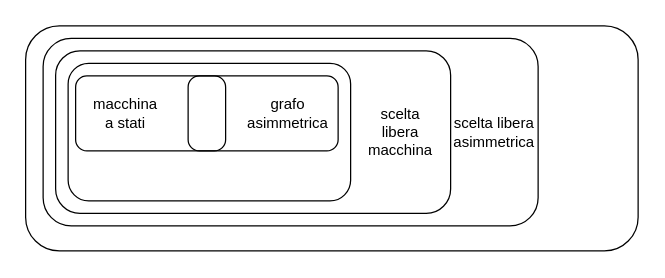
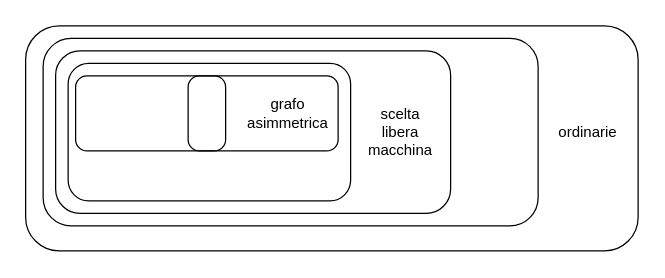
(126, 113) -> none
(494, 132) -> none
none -> (588, 132)
